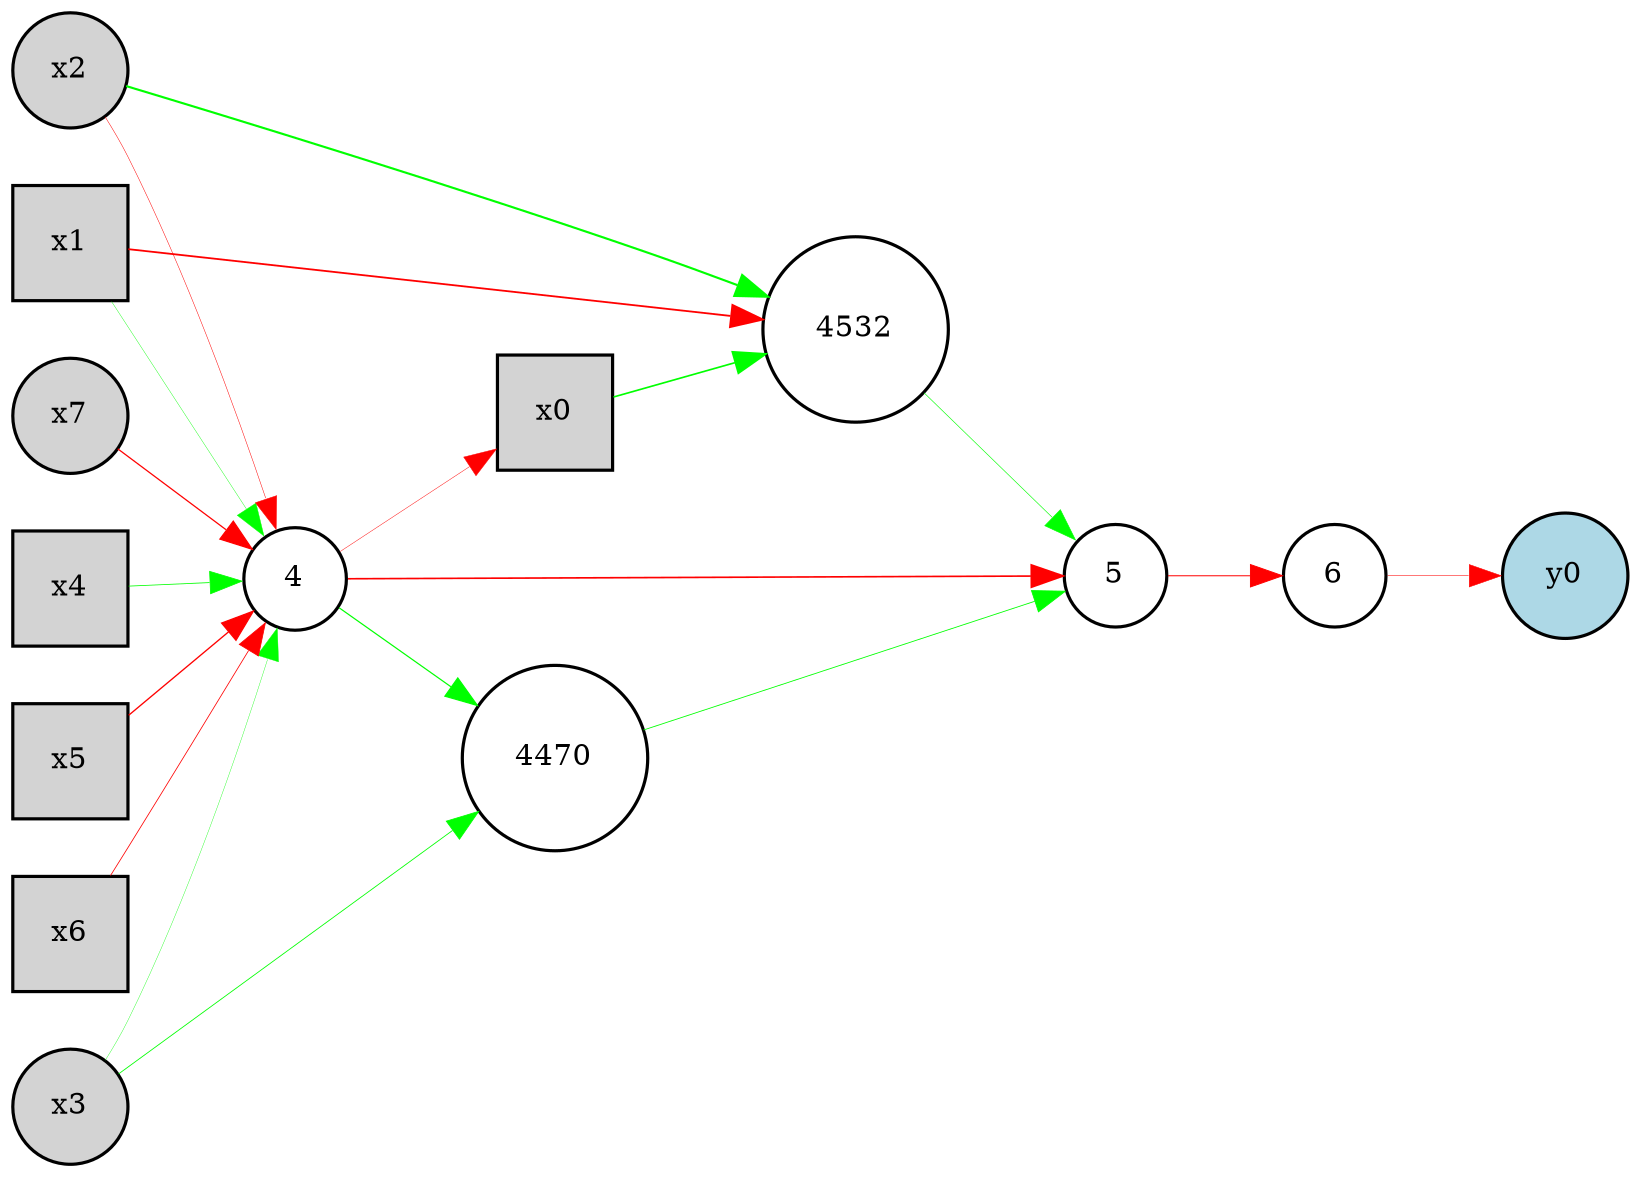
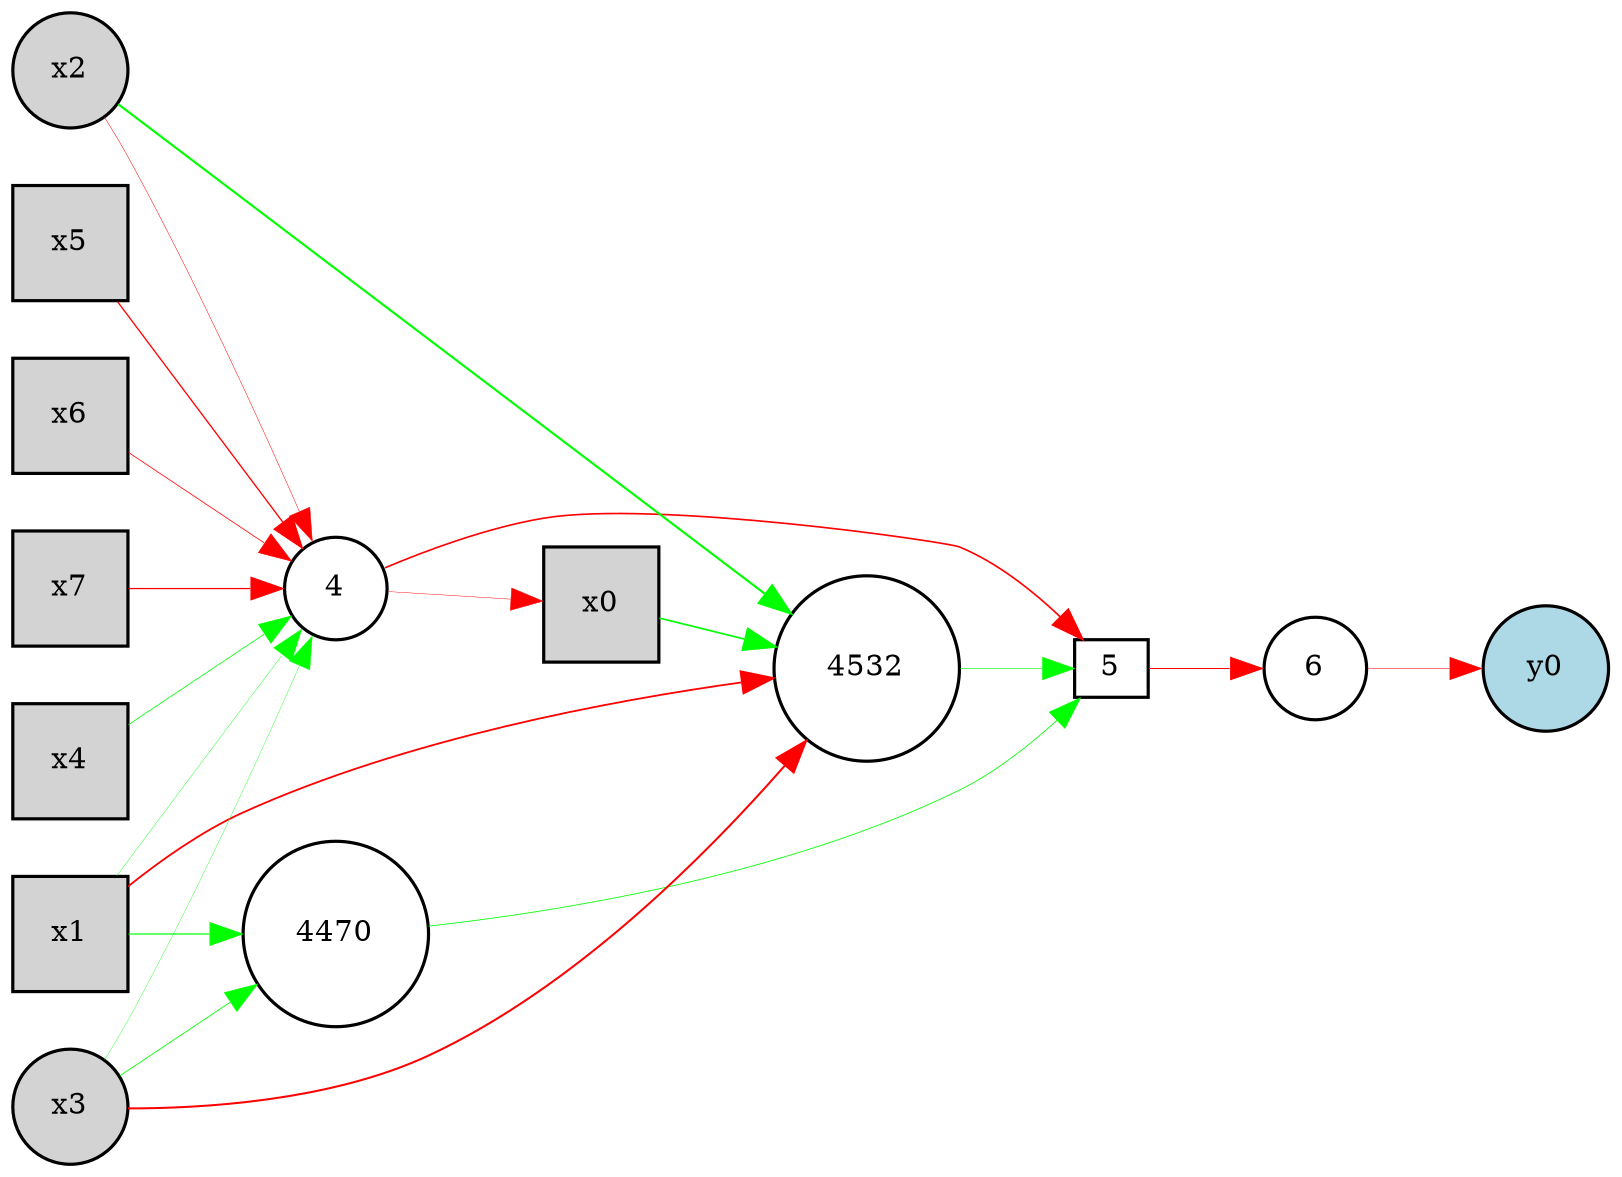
(70, 416) -> (70, 589)
(1116, 576) -> (1111, 669)
(395, 647) -> (151, 934)
none -> (497, 1018)
